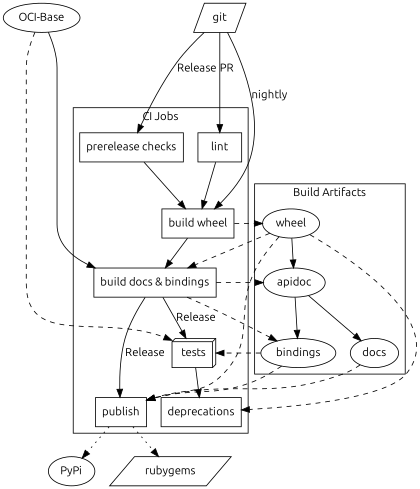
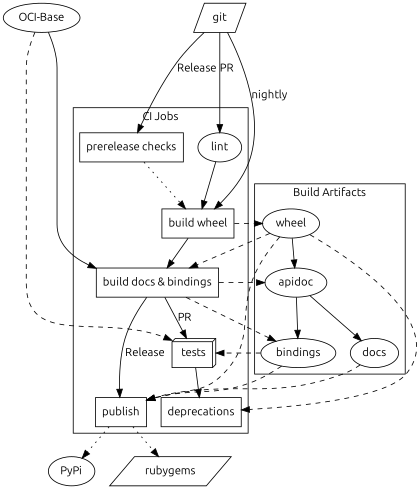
(220, 147) -> (220, 147)
(162, 182) -> (162, 182)
(196, 318) -> (185, 318)
